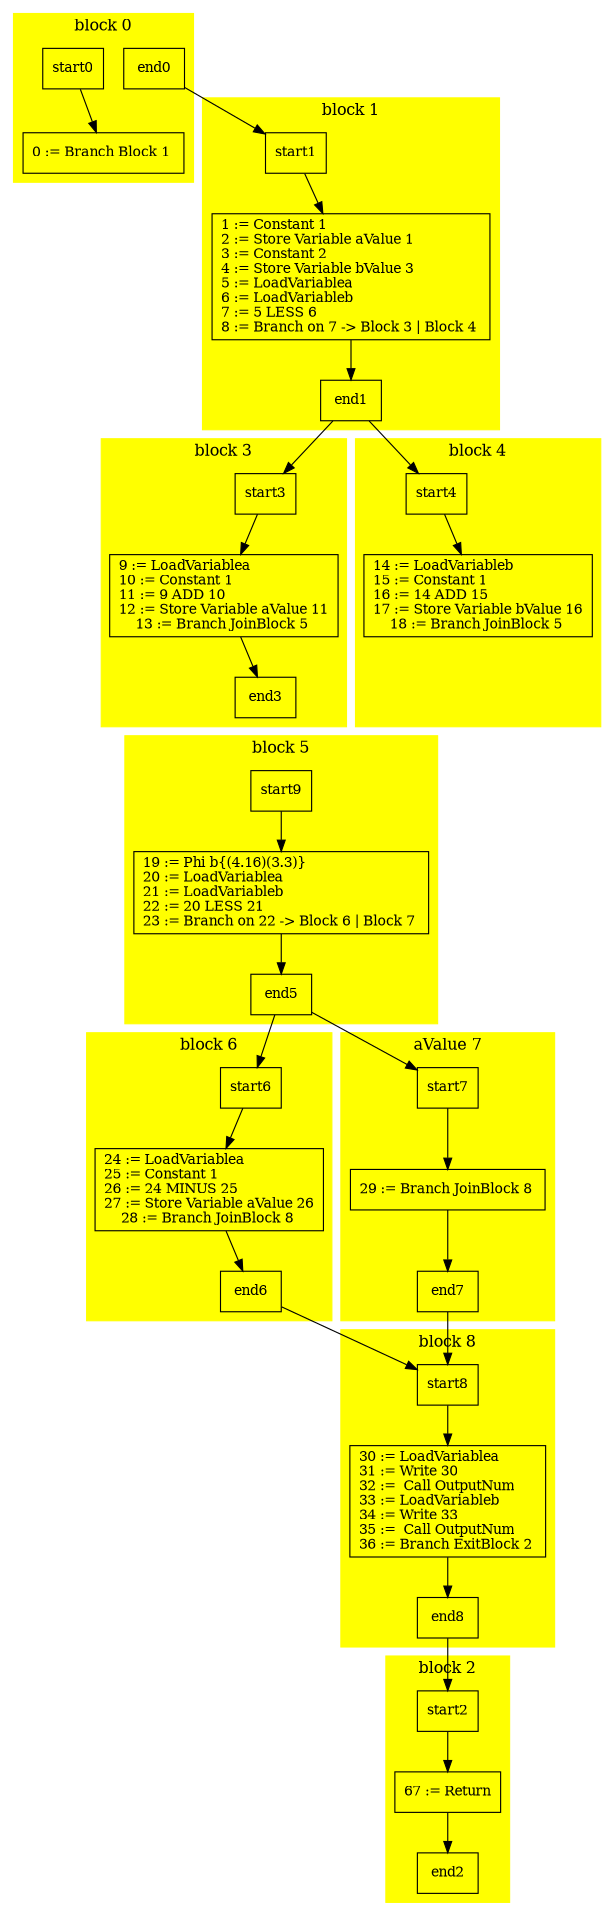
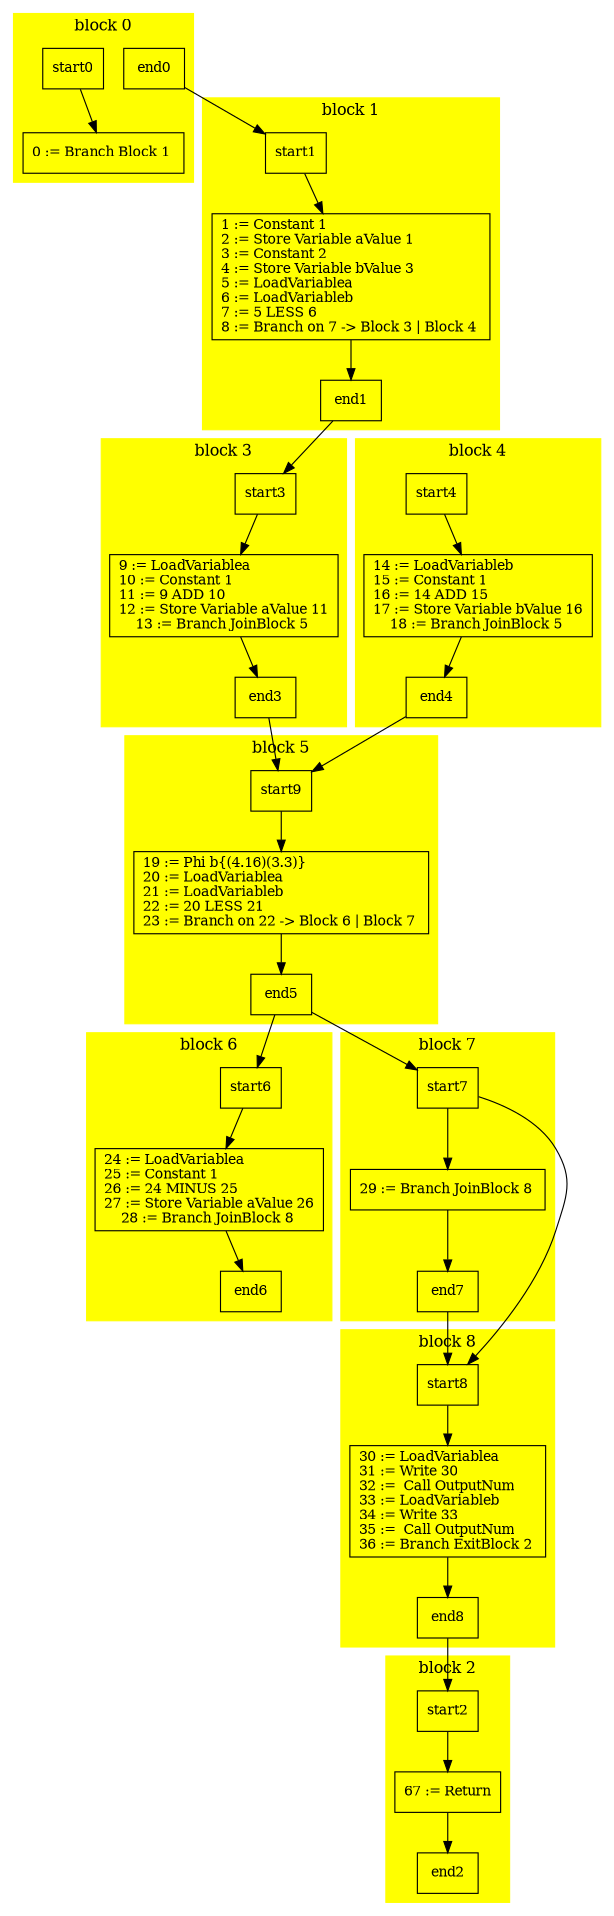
(393, 446) -> none
none -> (436, 698)
none -> (273, 743)
(448, 1046) -> (448, 1046)
(350, 1339) -> (563, 1208)
